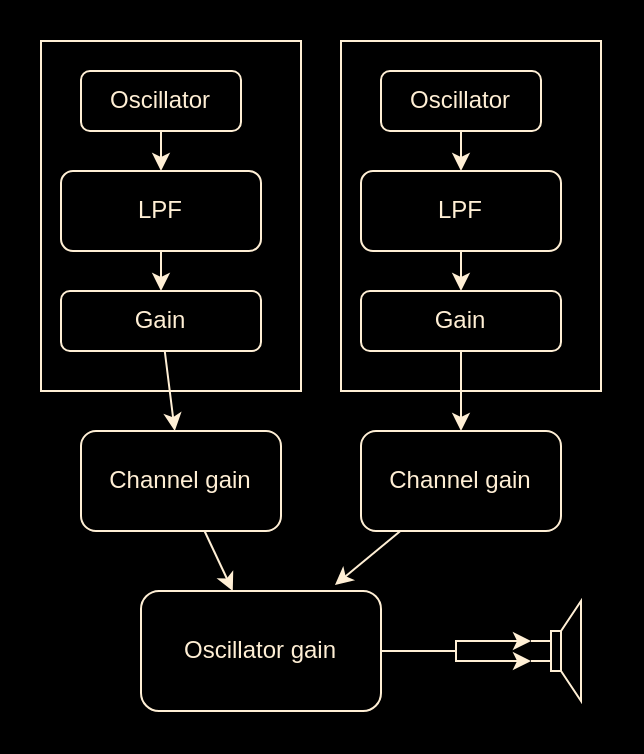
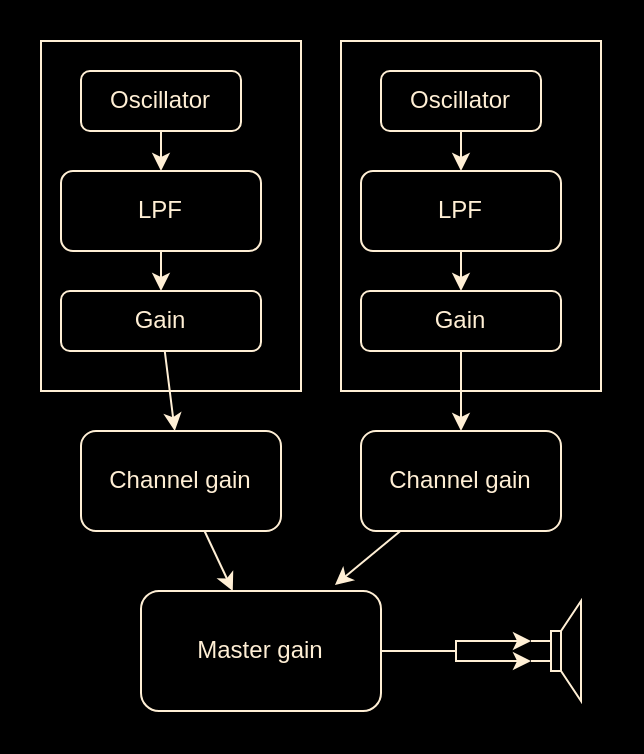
(261, 651) -> (261, 651)
